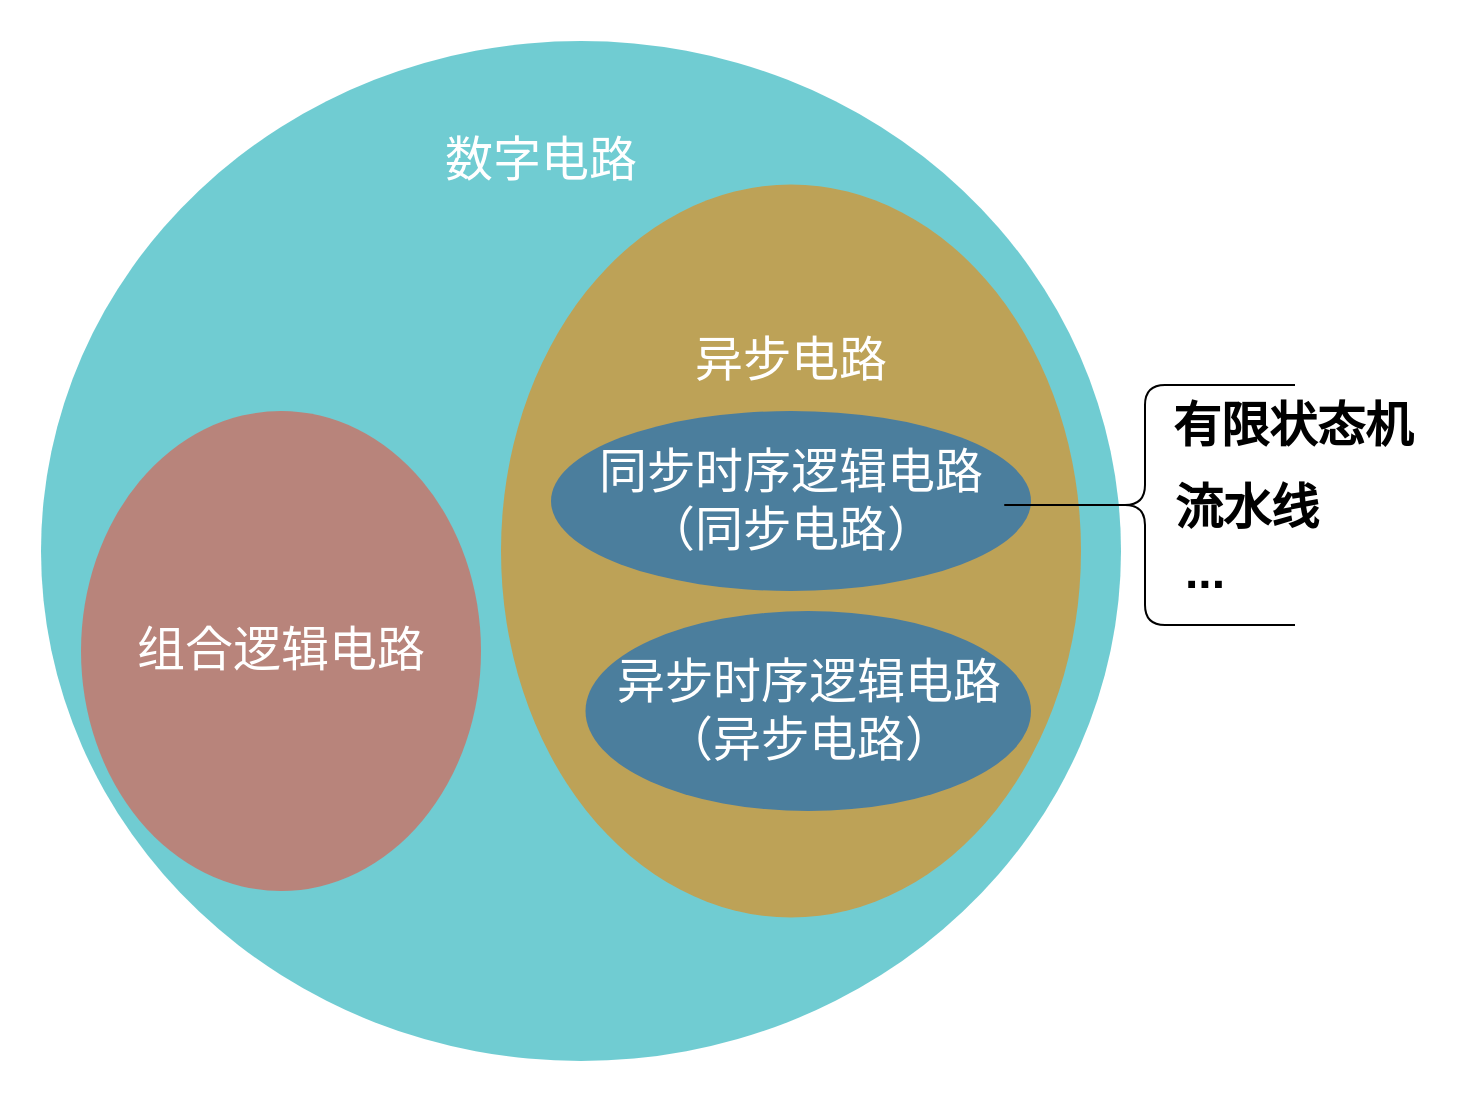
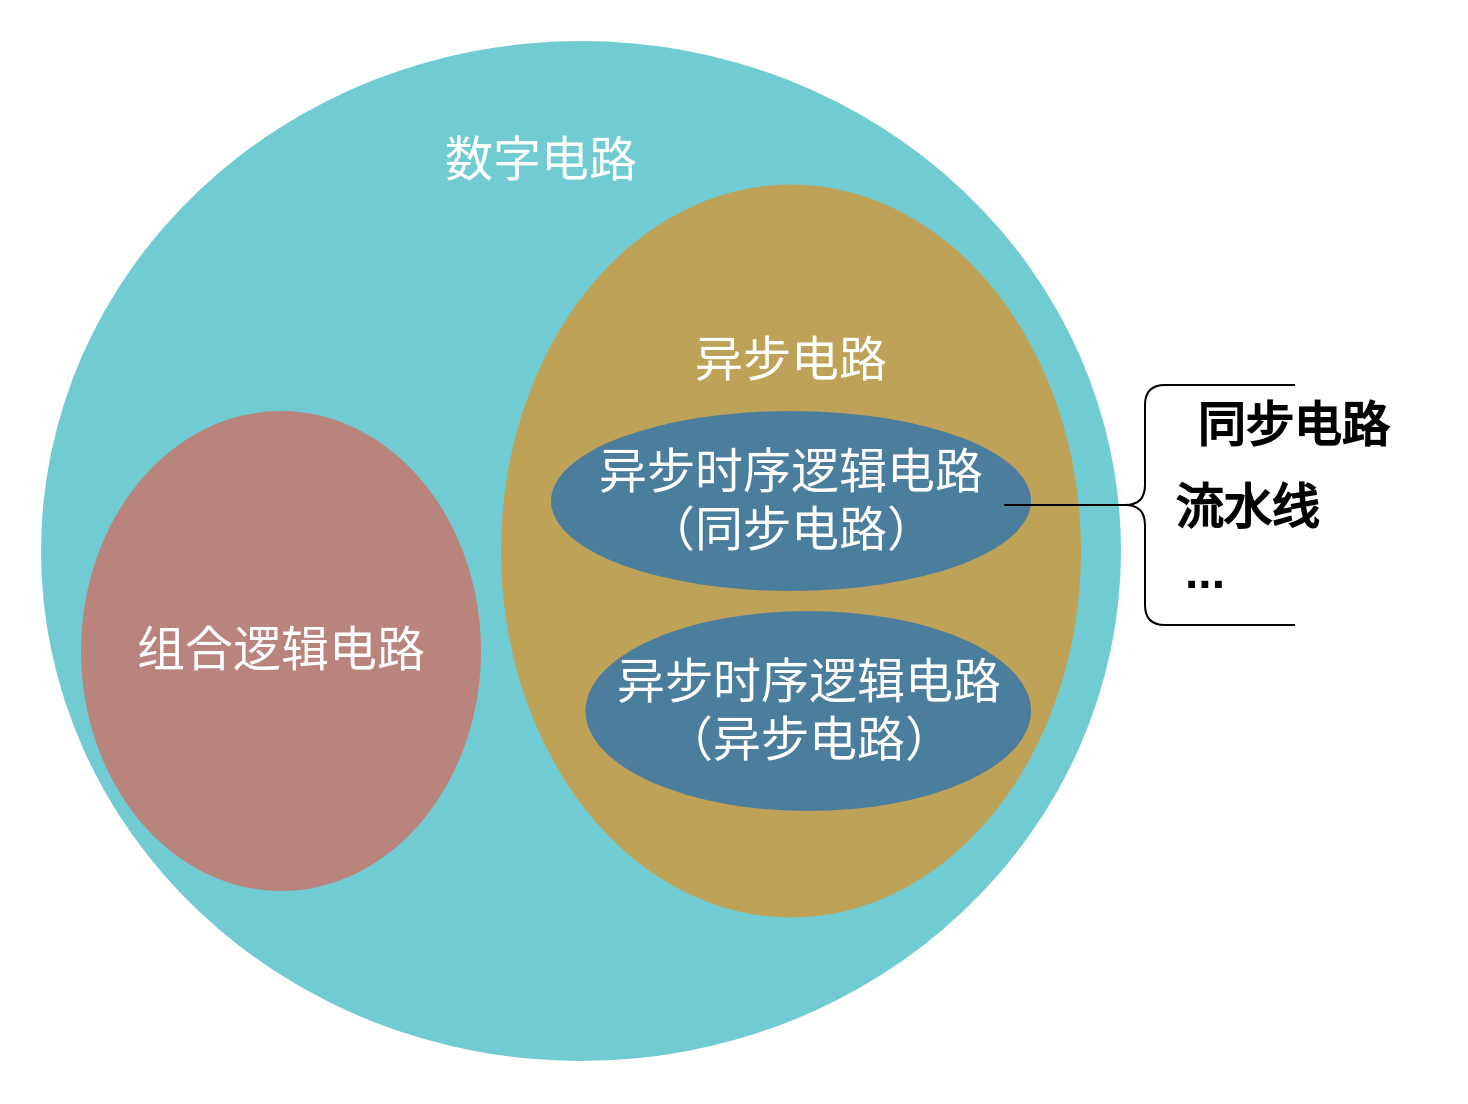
(1294, 427) -> (1294, 427)
(792, 501) -> (792, 501)
